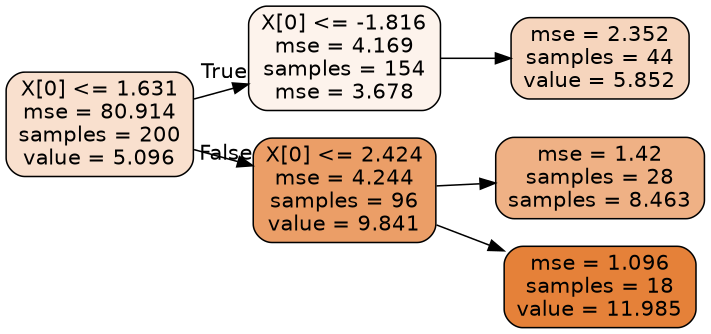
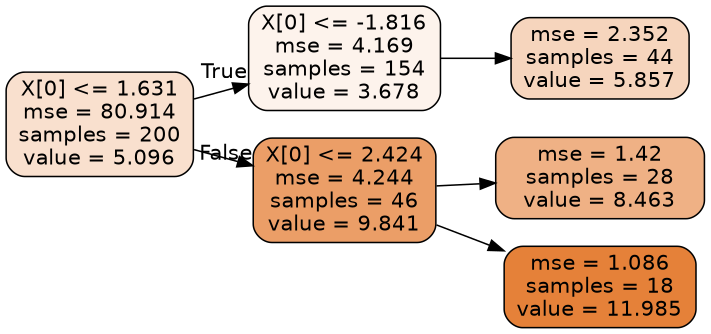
(345, 58) -> (345, 58)
(600, 58) -> (600, 58)
(600, 178) -> (600, 178)
(345, 190) -> (345, 190)
(600, 287) -> (600, 287)
